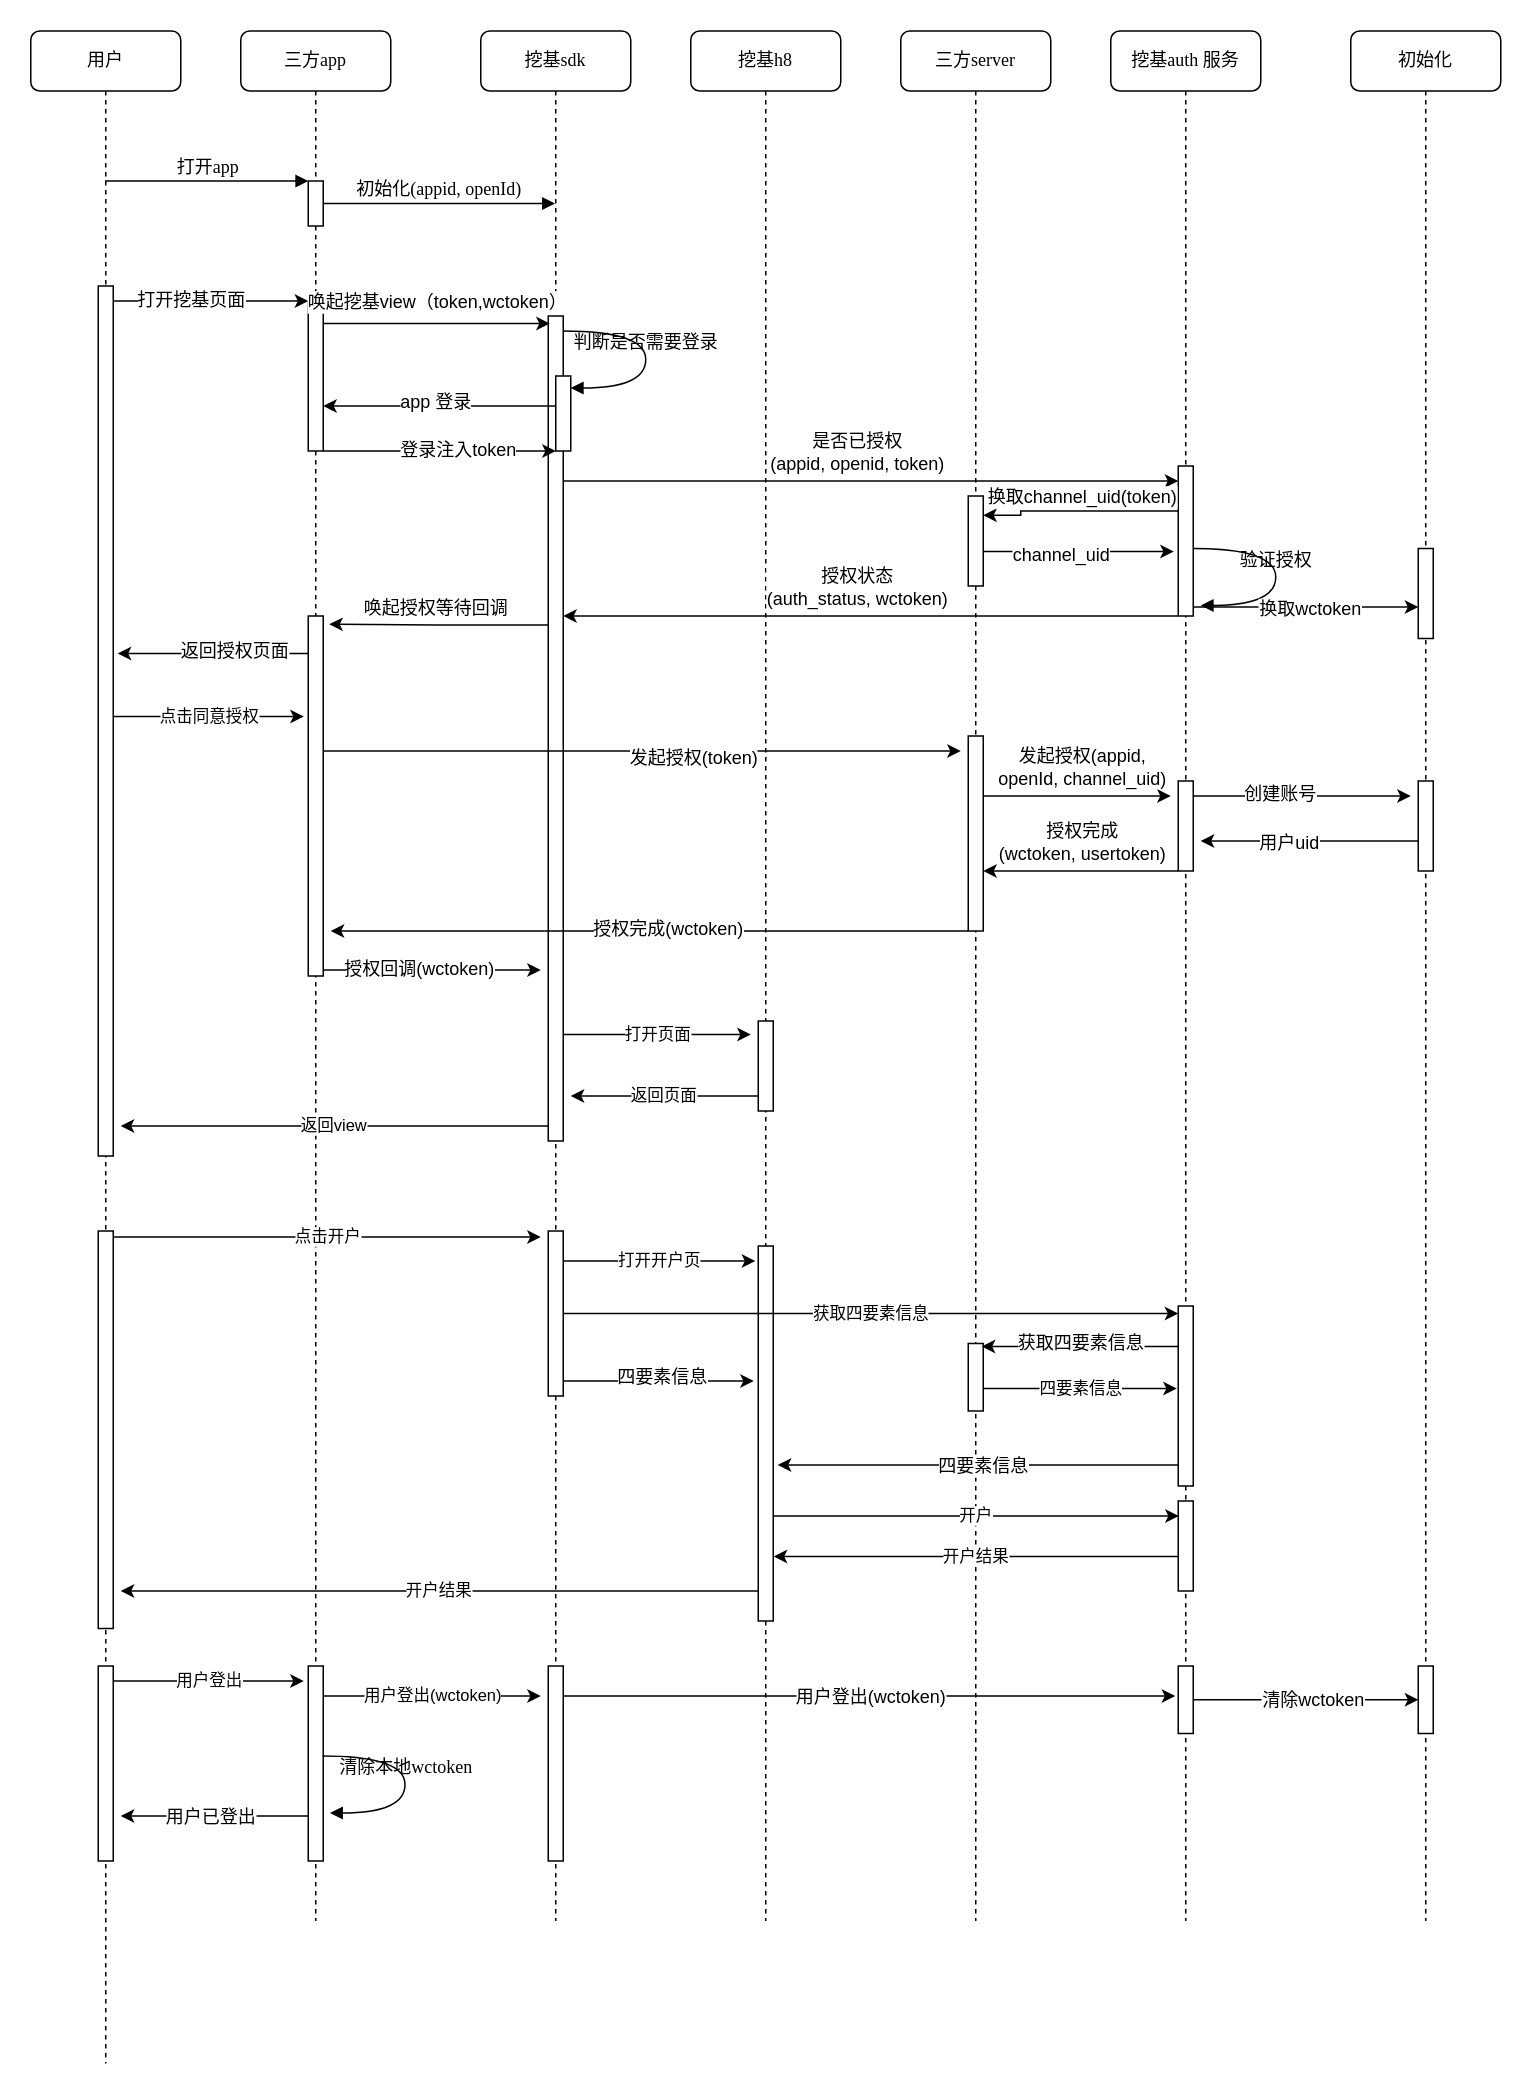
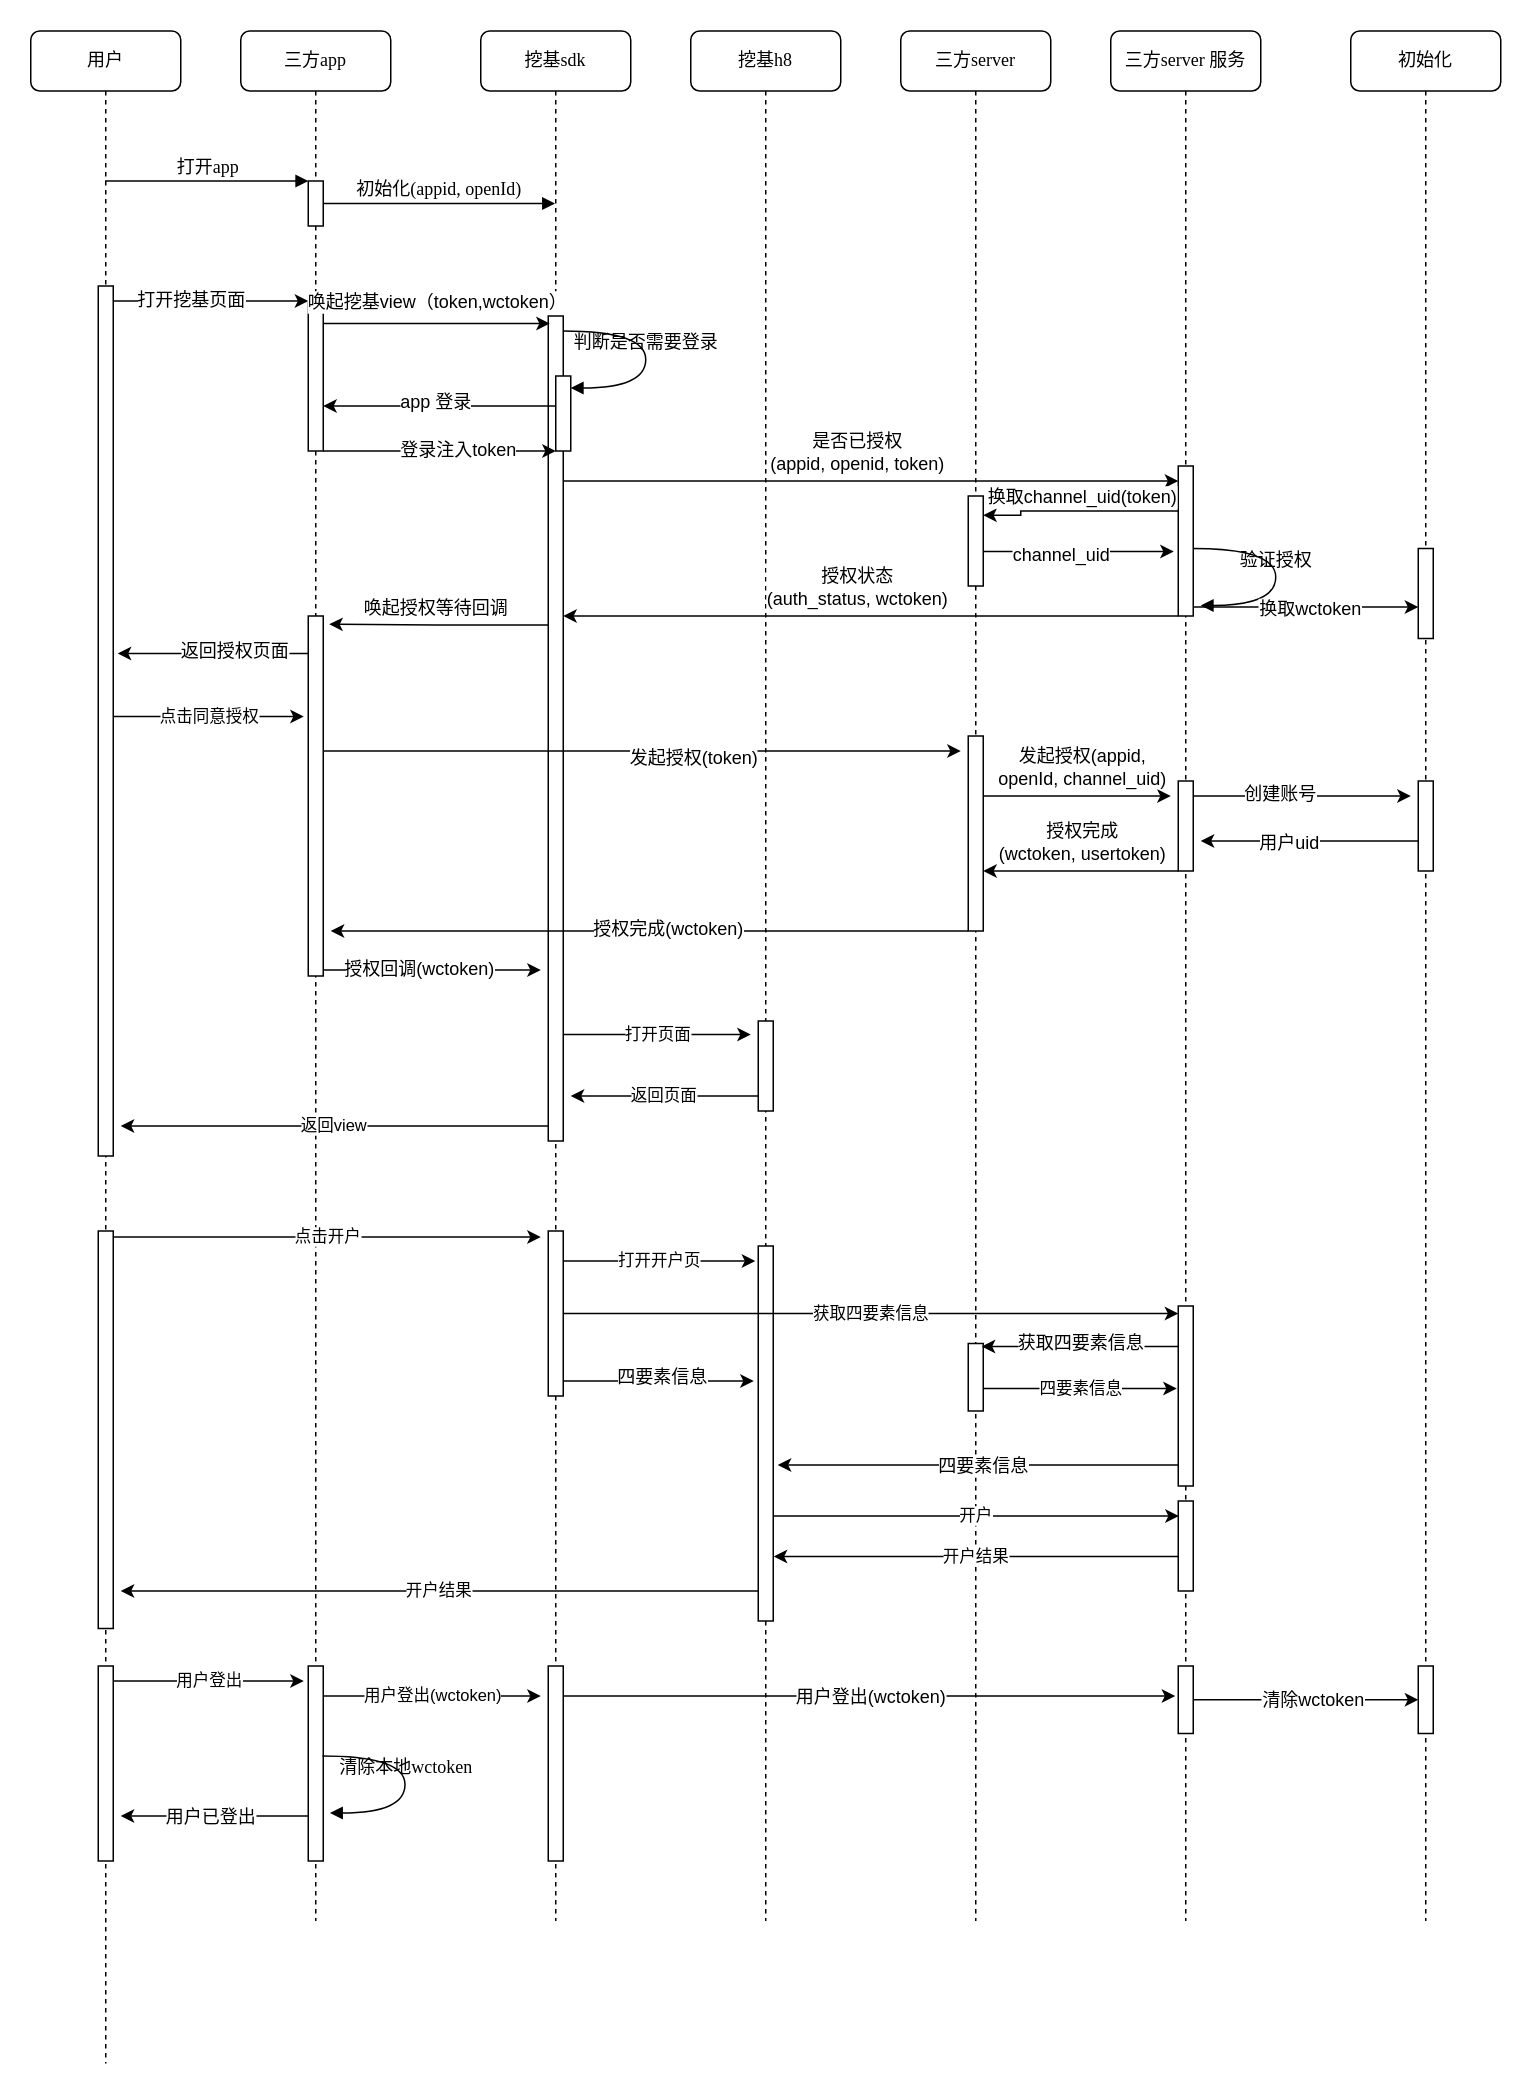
(1186, 61) -> (1186, 61)
